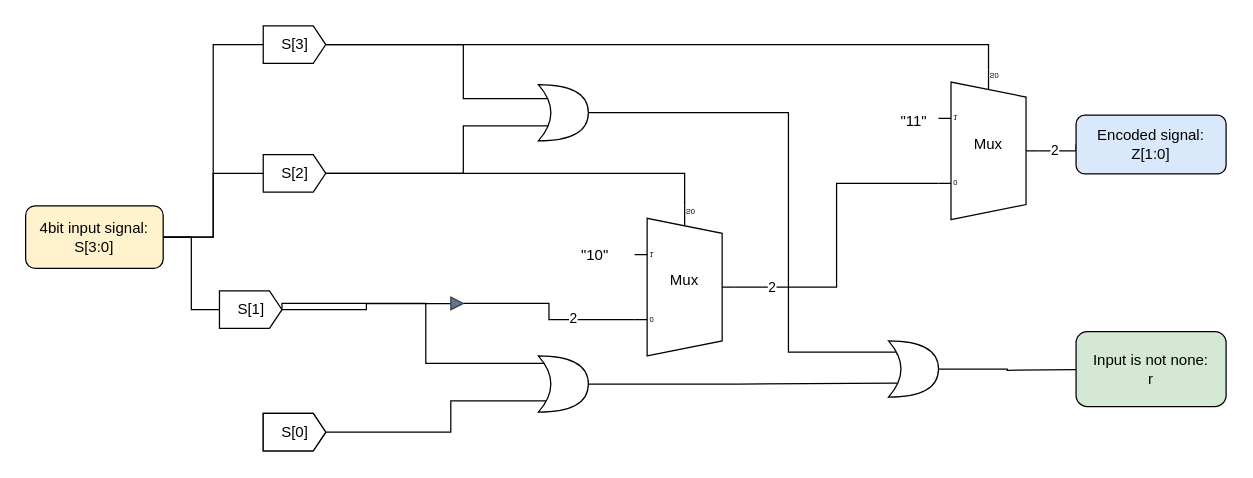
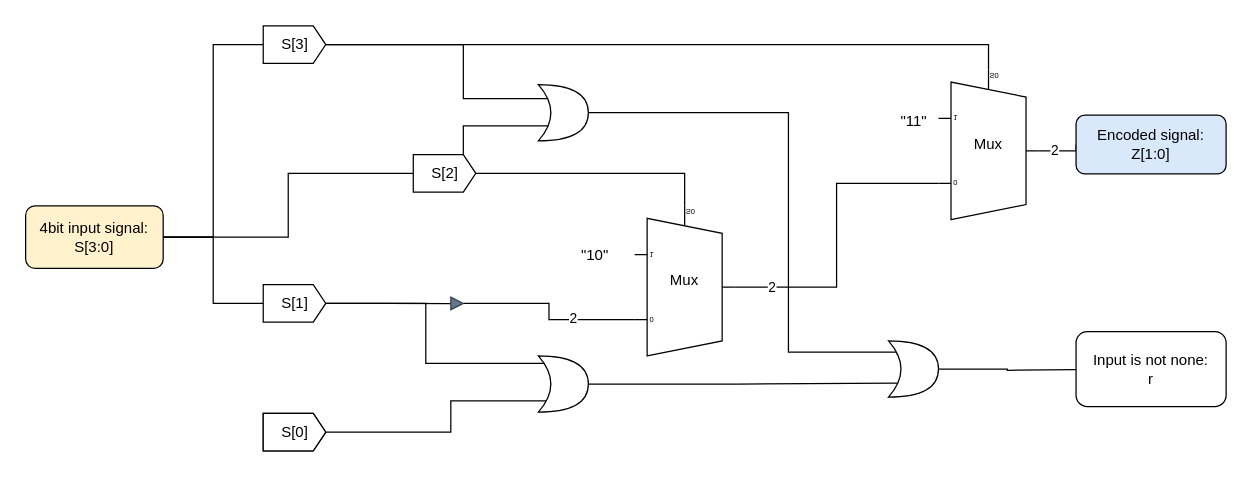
(294, 173) -> (444, 173)
(251, 309) -> (294, 303)
(1151, 369) -> (1151, 369)
